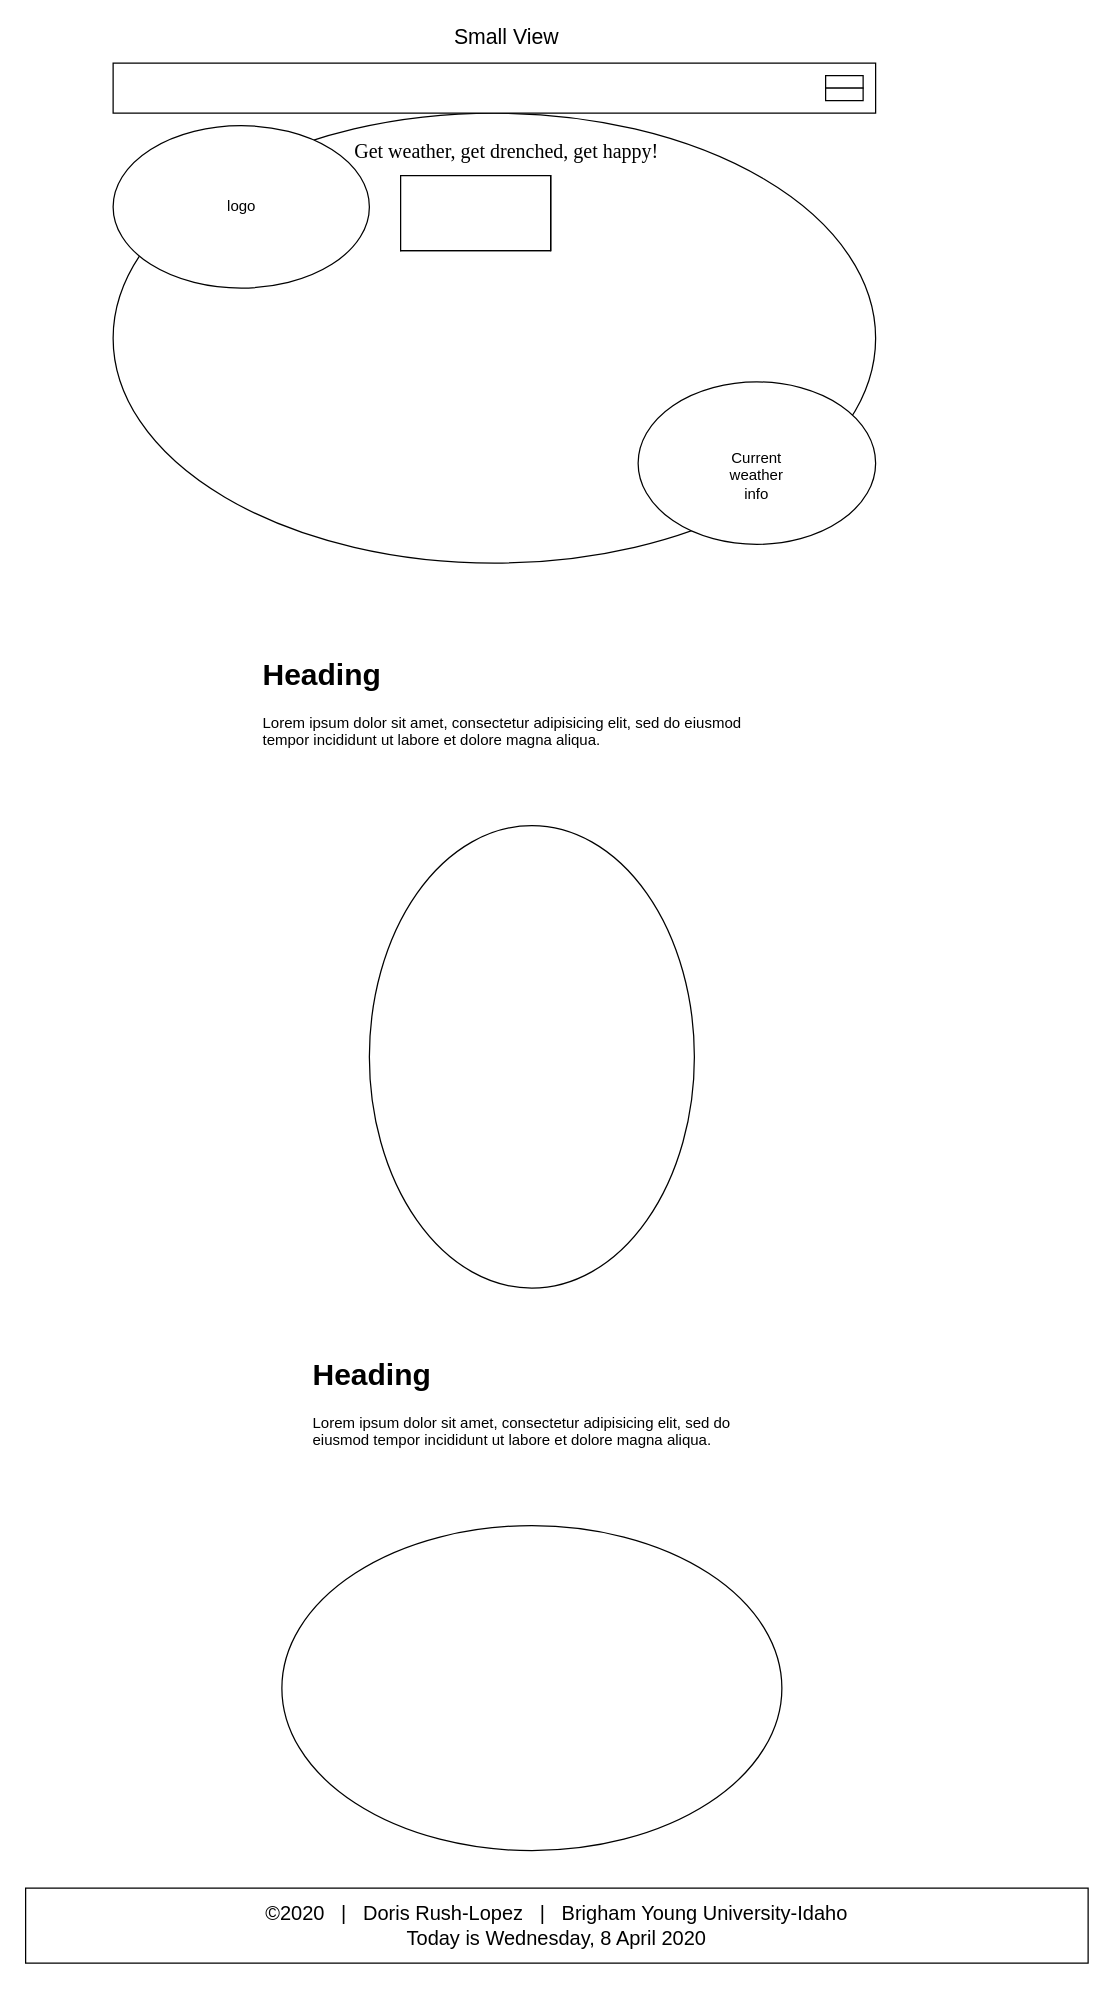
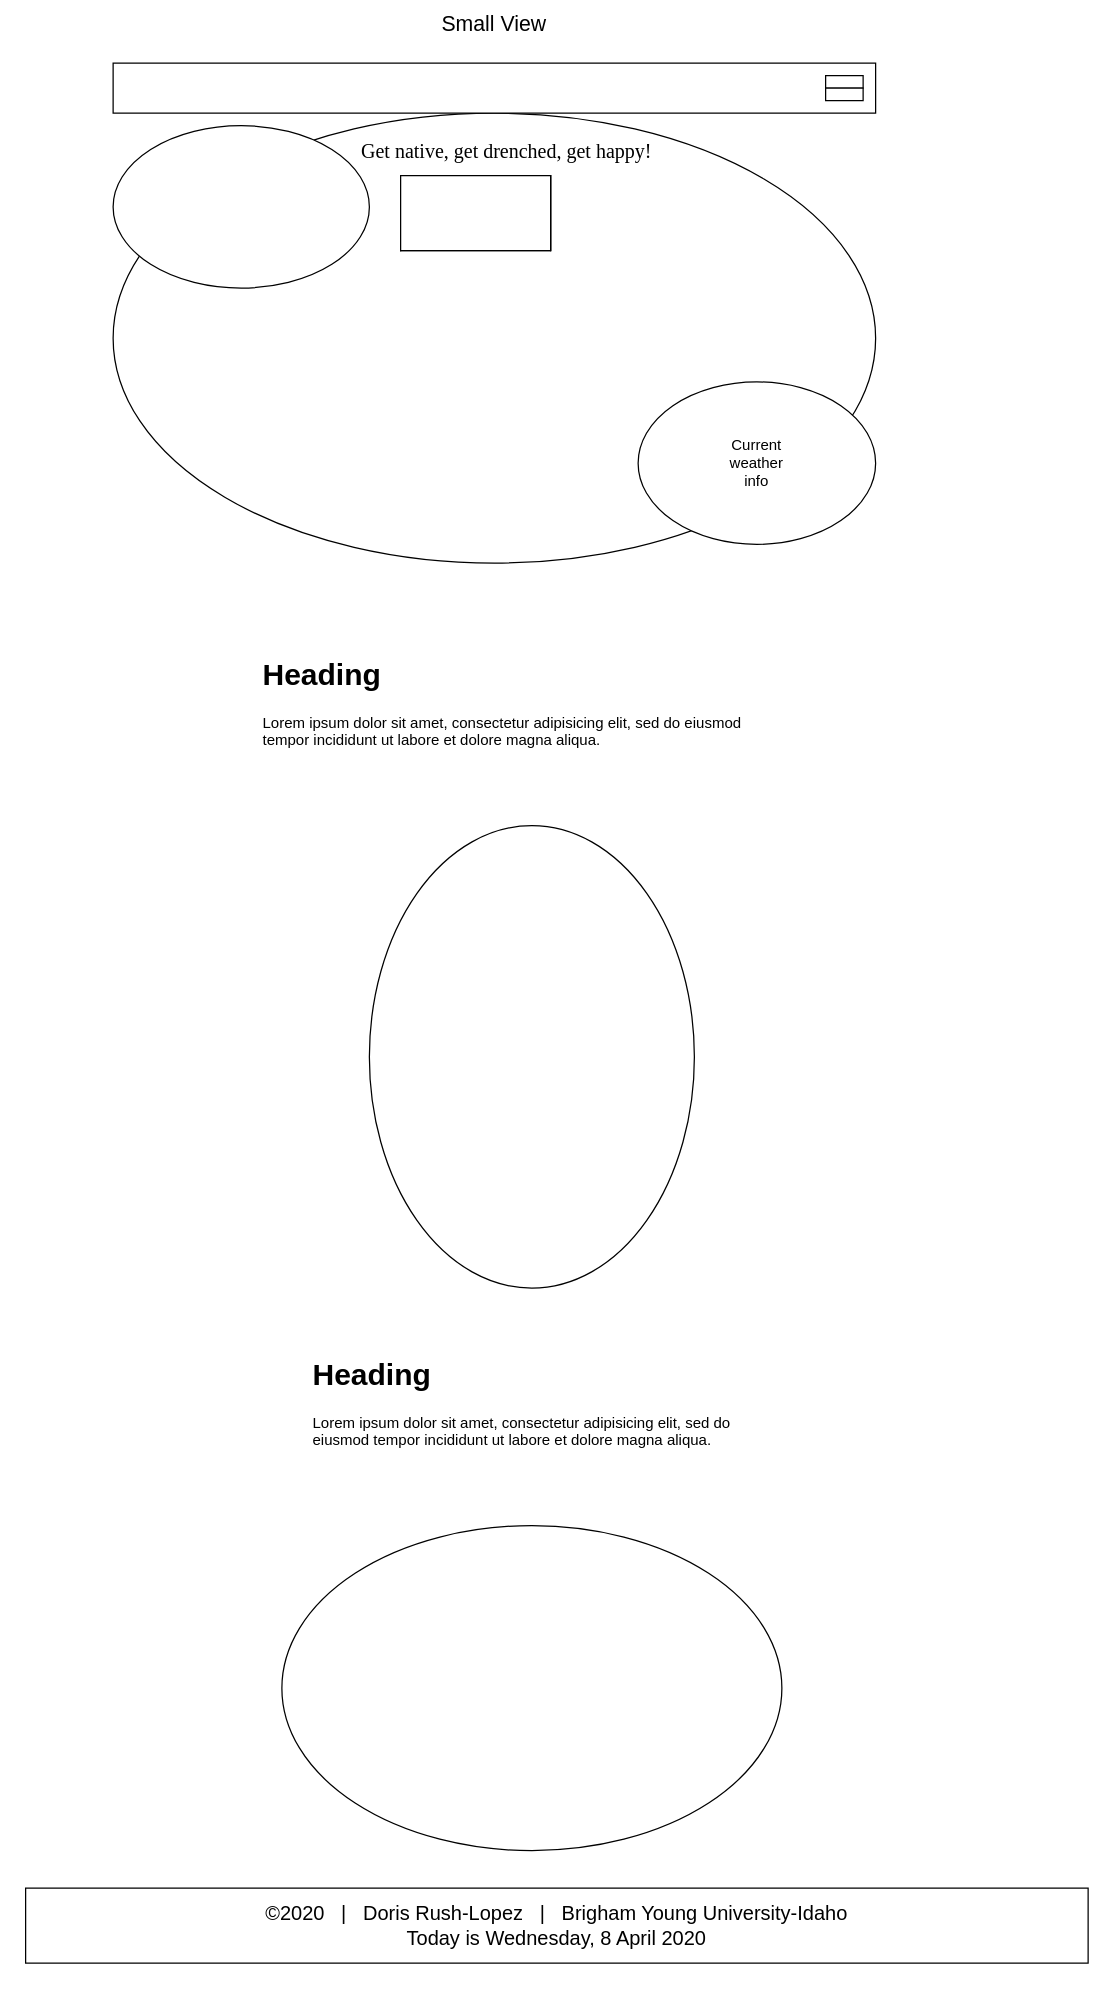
(507, 38) -> (494, 26)
(507, 151) -> (507, 151)
(241, 207) -> none
(757, 476) -> (757, 463)
